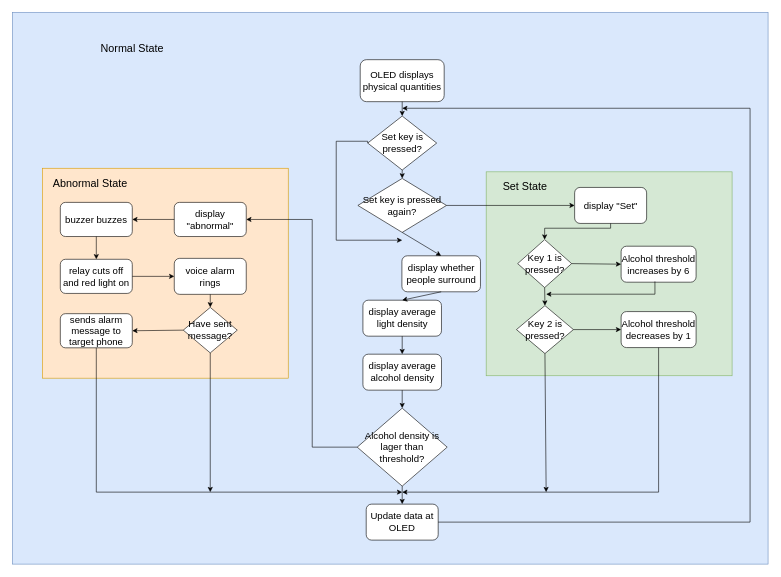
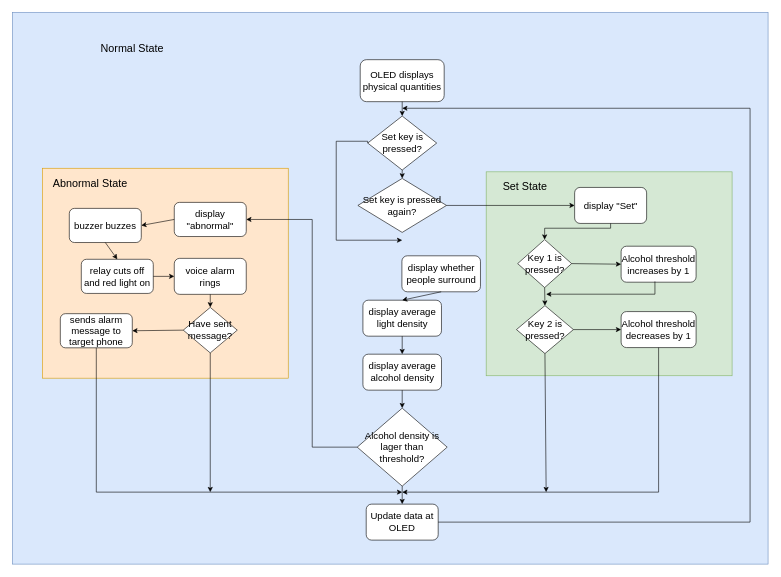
(96, 220) -> (105, 226)
(421, 243) -> none
(659, 264) -> (659, 264)
(96, 276) -> (117, 276)
